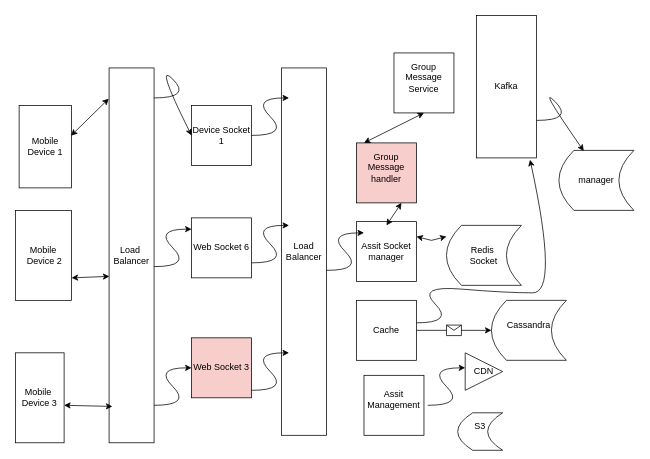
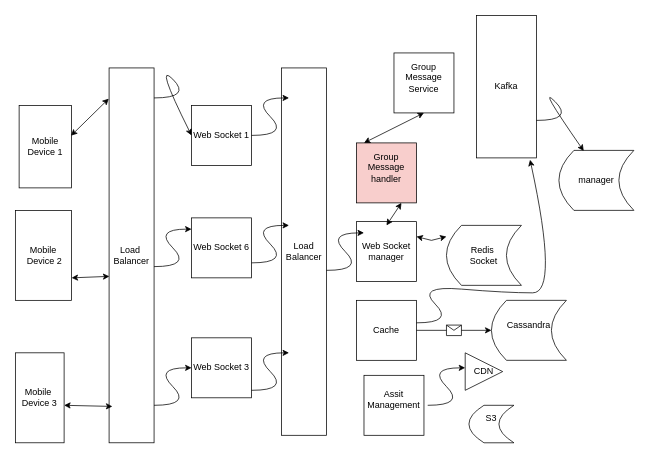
(222, 135) -> (222, 135)
(387, 252) -> (387, 252)
(222, 368) -> (222, 368)
(480, 432) -> (492, 424)
